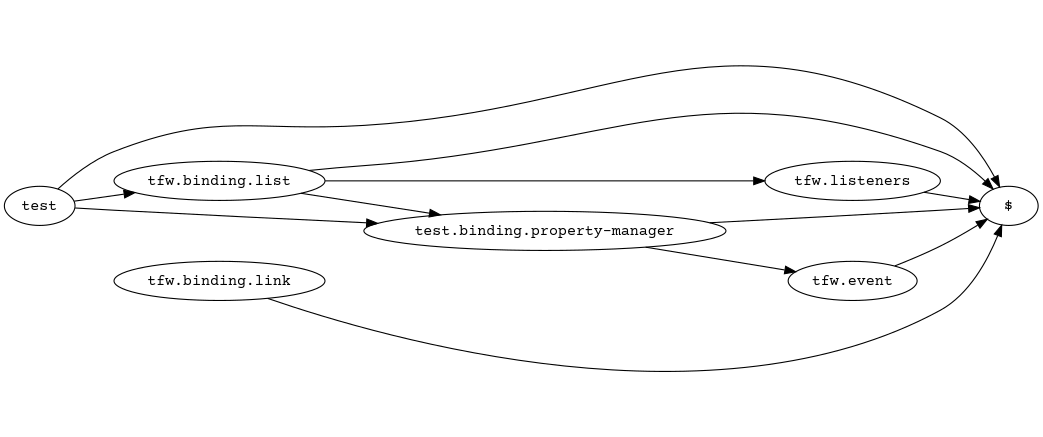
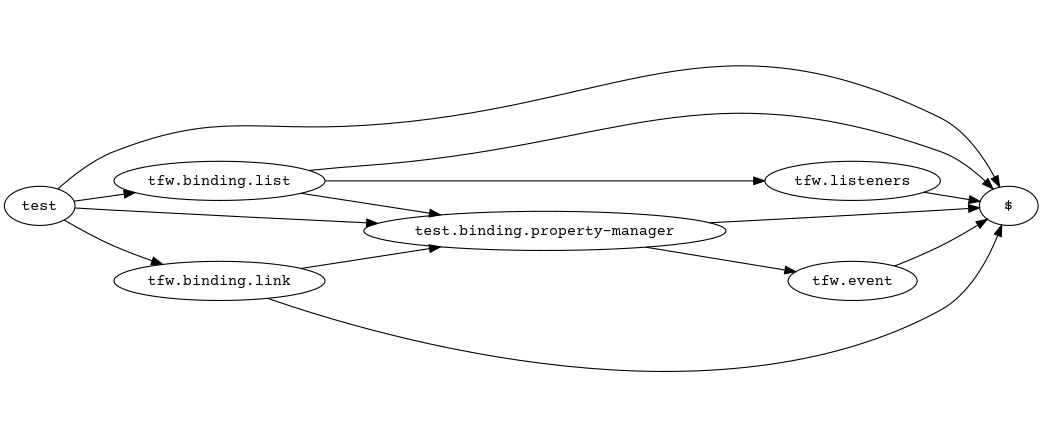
none -> (107, 243)
none -> (365, 259)
